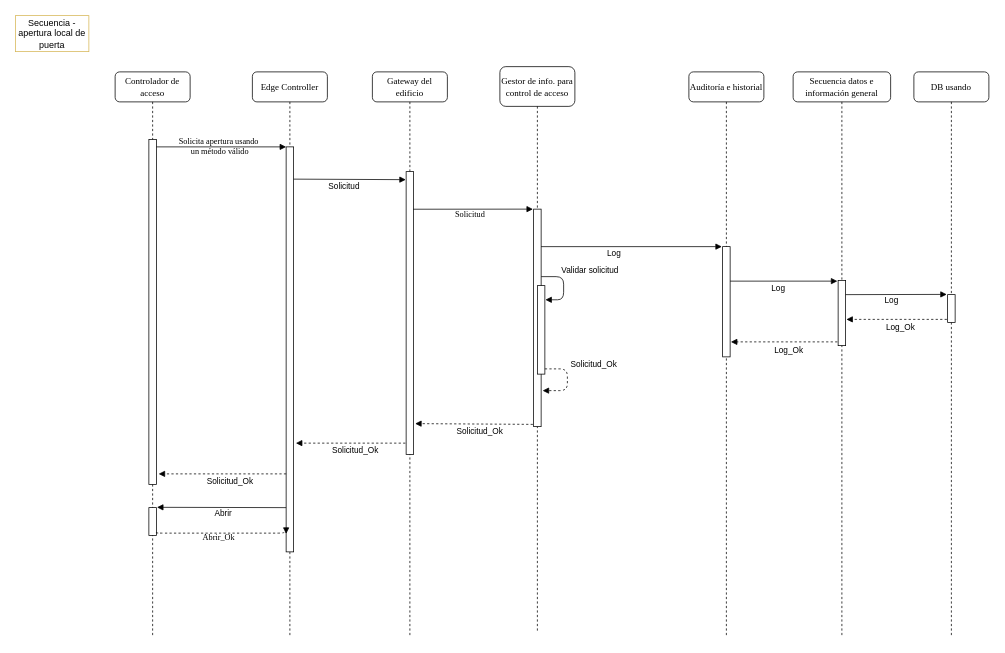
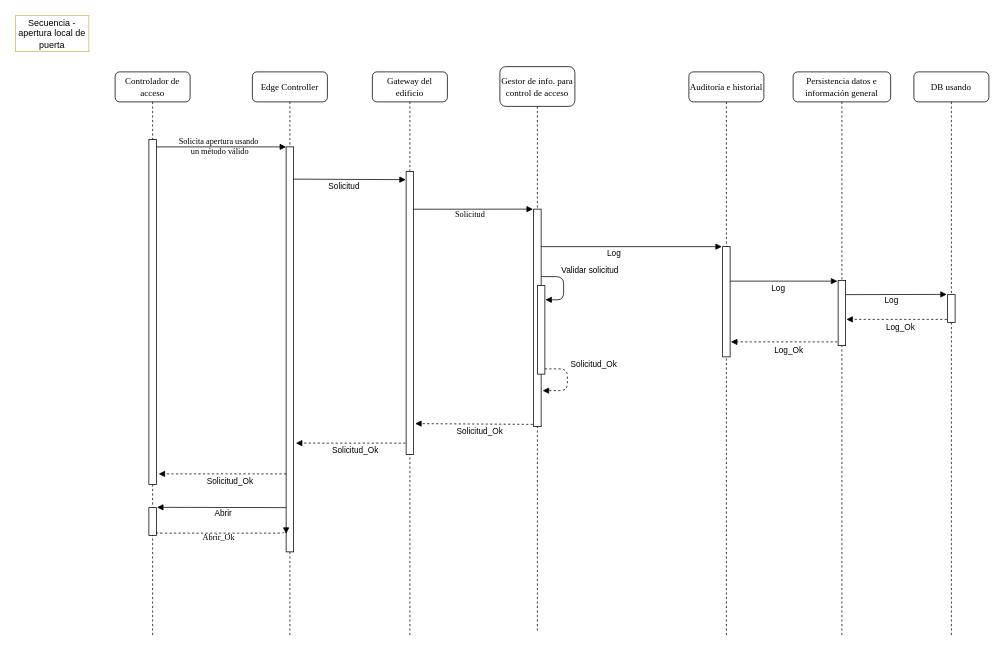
(842, 87) -> (842, 87)
